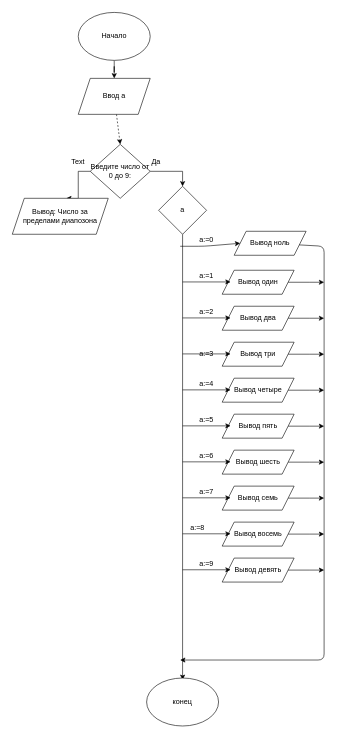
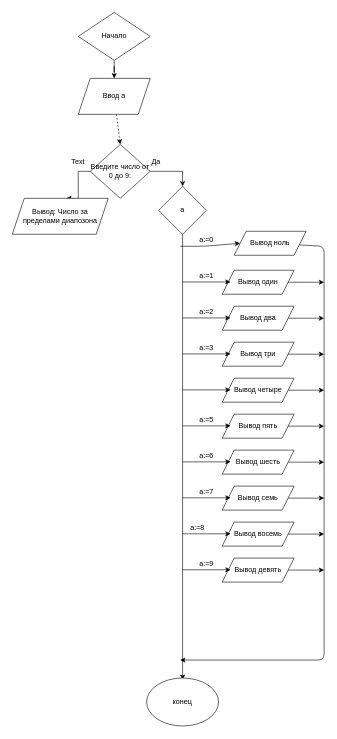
(114, 36) -> (114, 36)
(207, 354) -> (207, 348)
(207, 384) -> none
